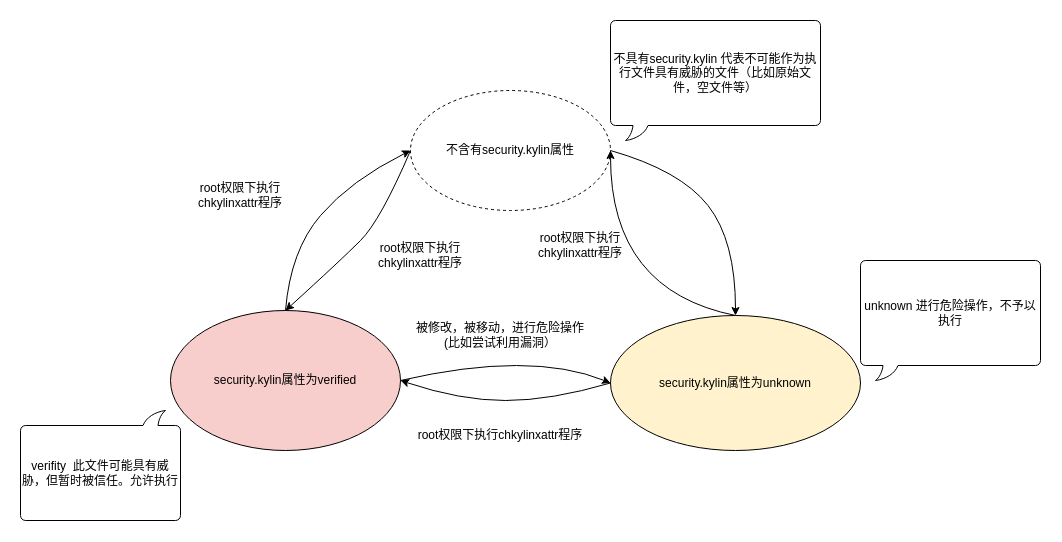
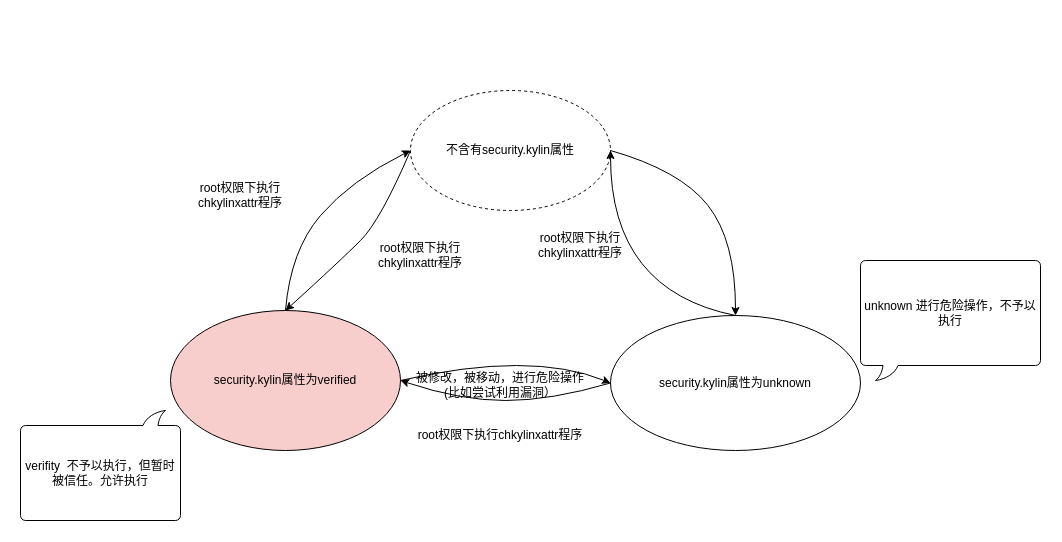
(716, 81) -> none
(501, 336) -> (501, 386)
(736, 383) -> (736, 383)
(101, 474) -> (101, 474)
